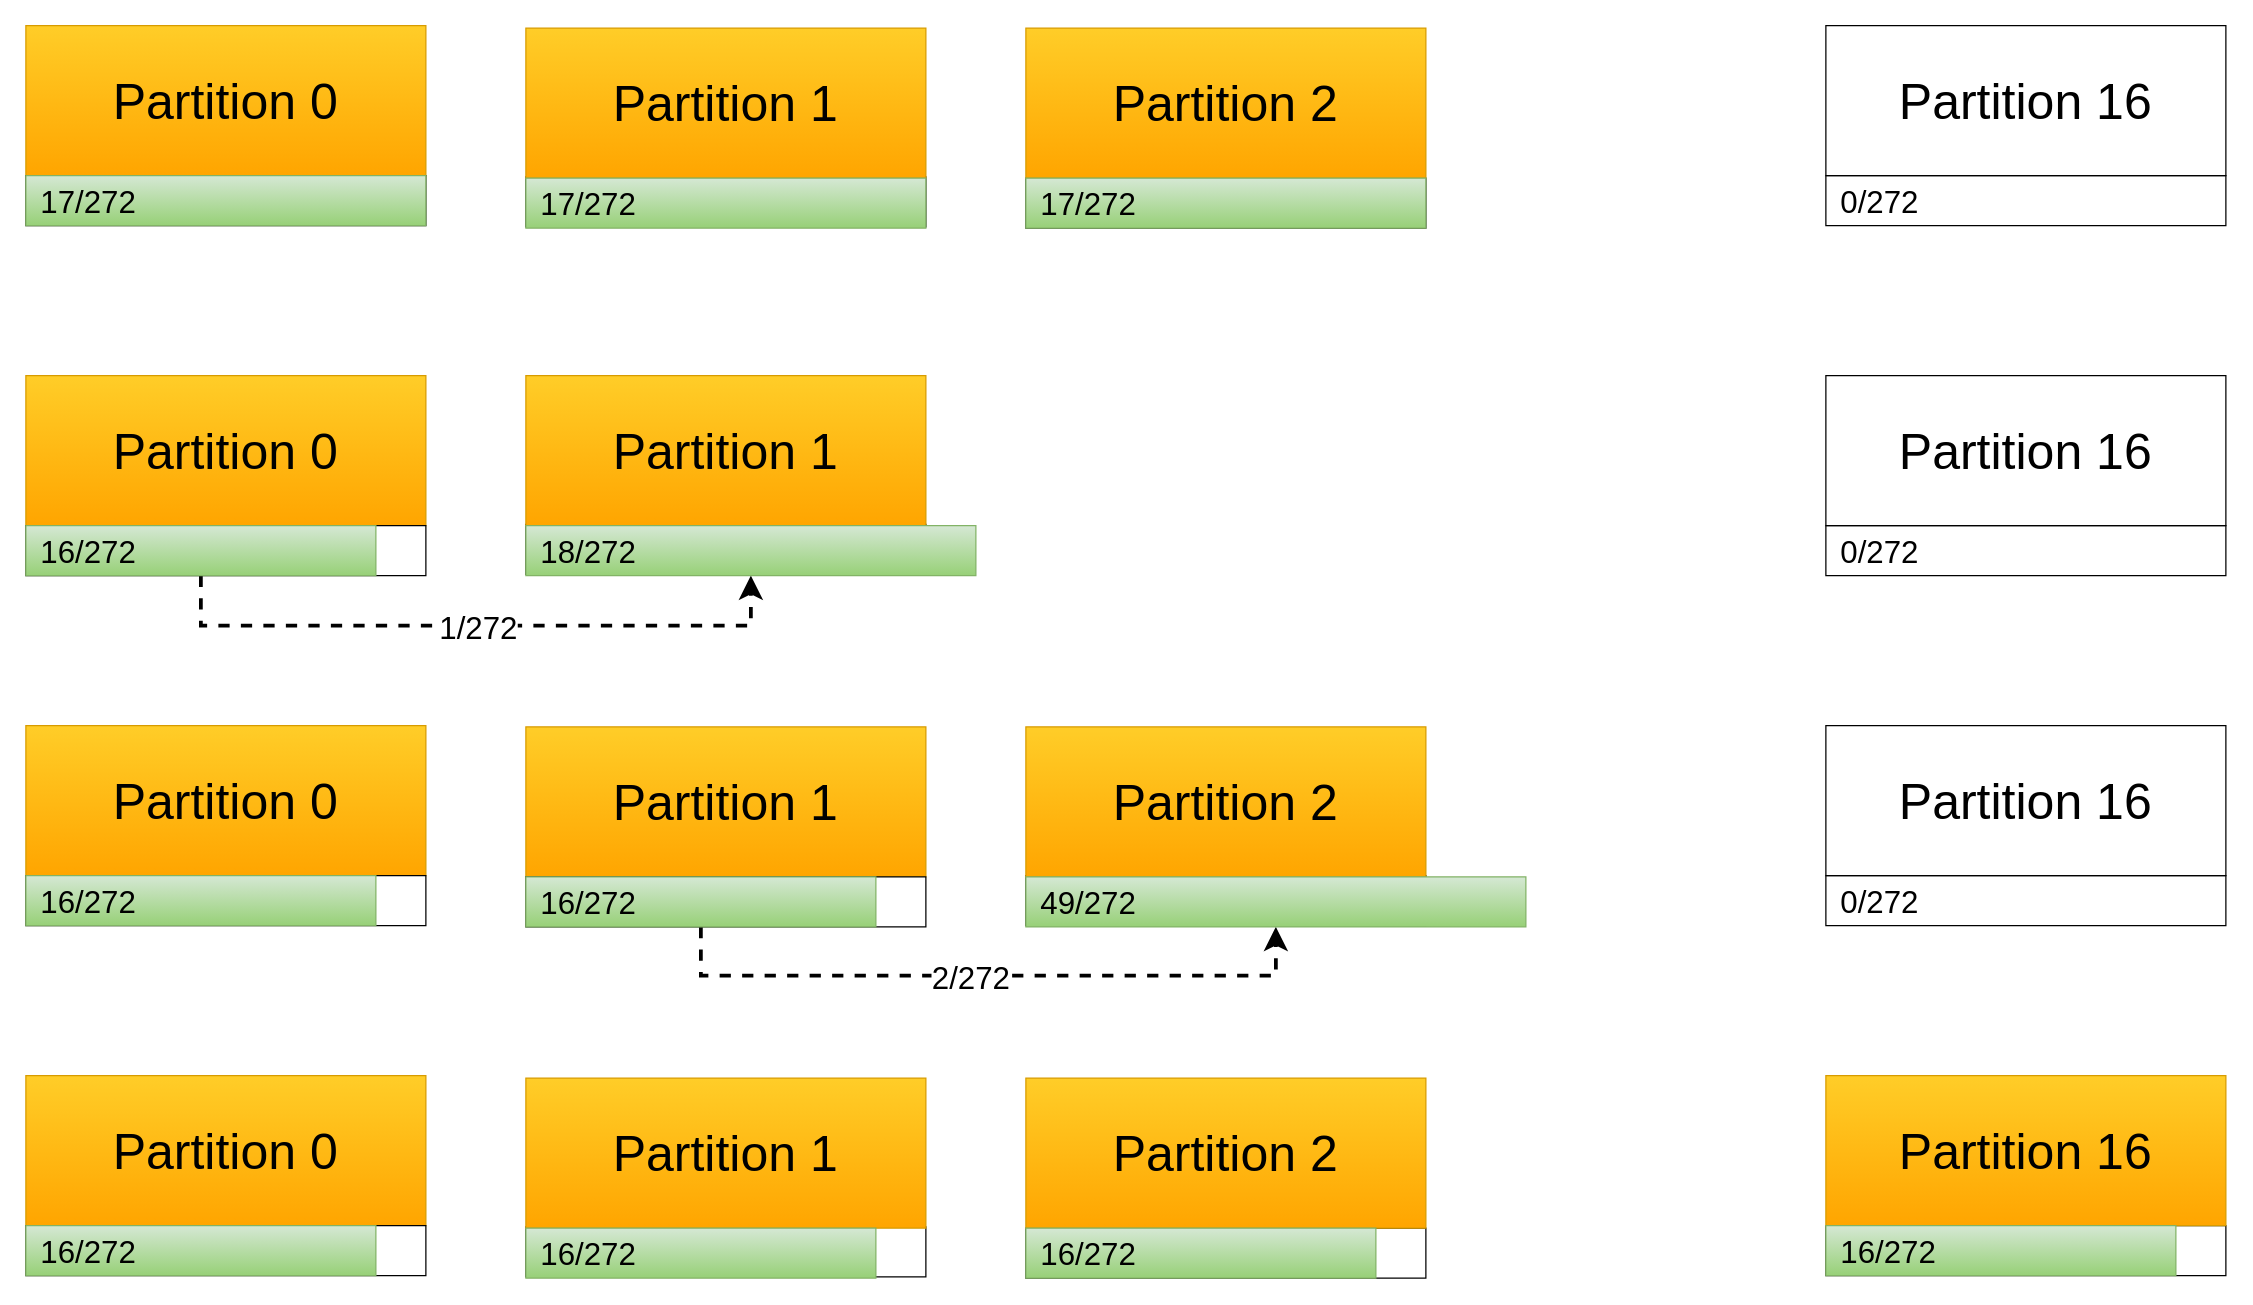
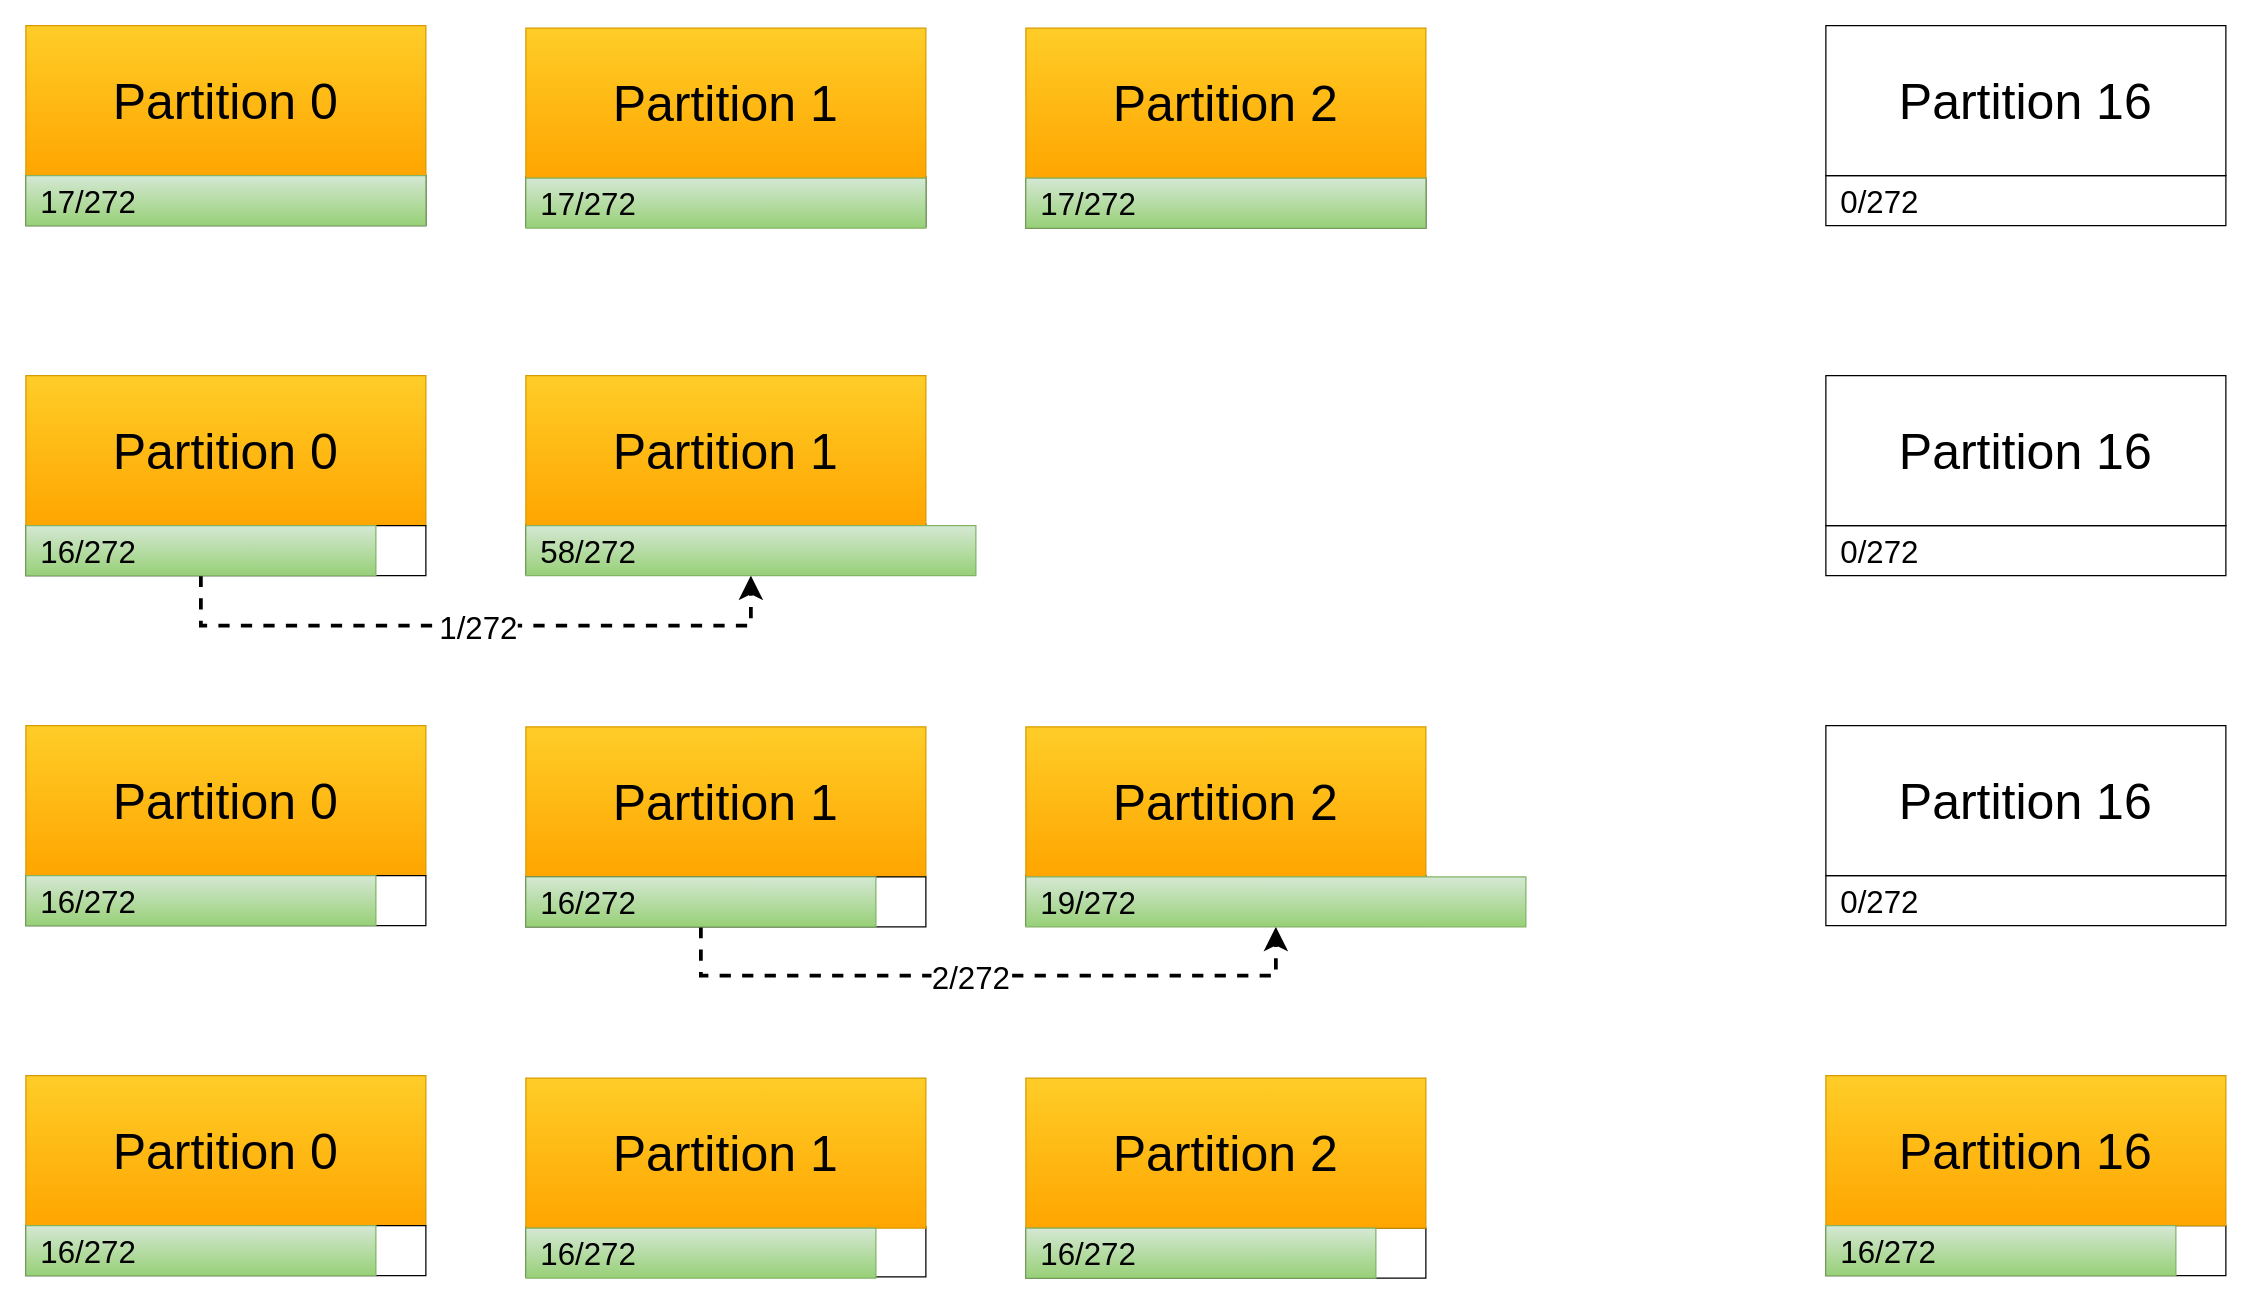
(593, 551) -> (593, 551)
(1093, 902) -> (1093, 902)
